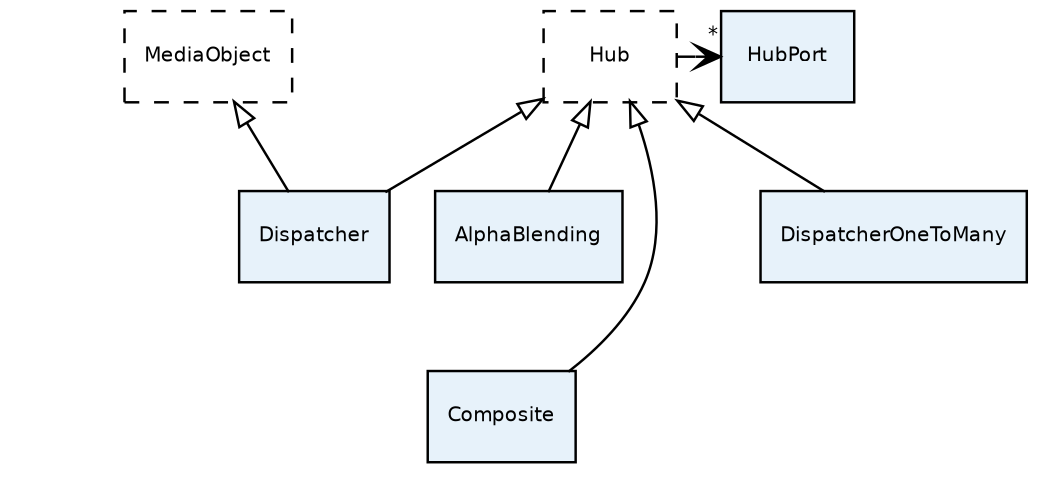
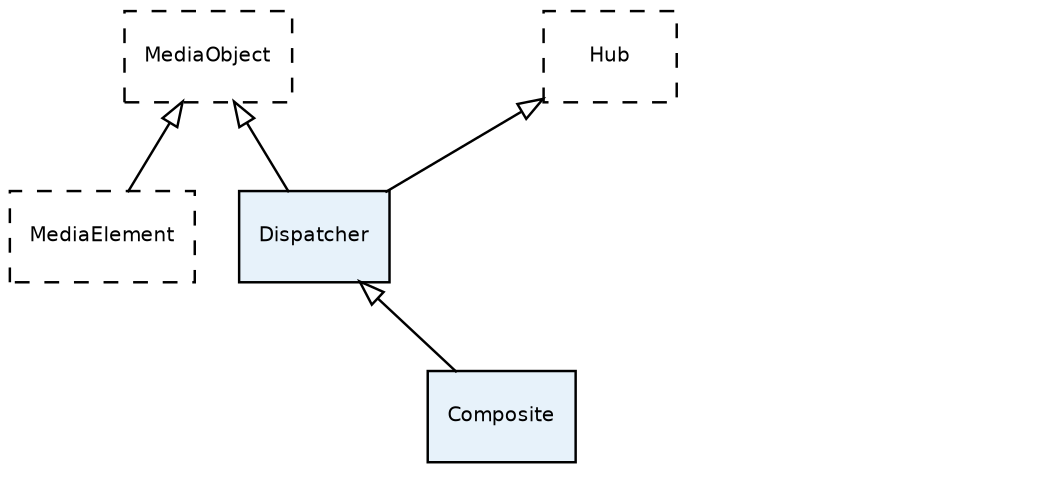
(788, 57) -> none
none -> (102, 237)
(529, 237) -> none
(894, 237) -> none
(651, 262) -> (417, 335)
